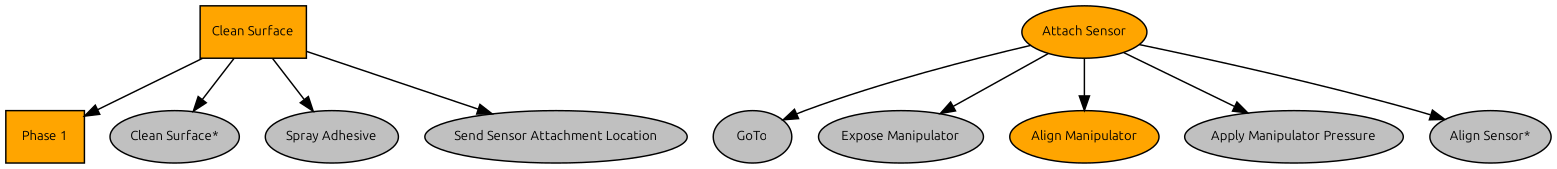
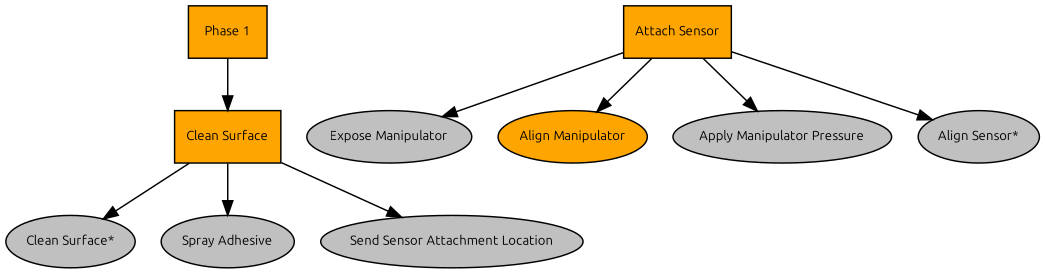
(1084, 32) -> (678, 32)
(150, 84) -> (228, 77)
(753, 137) -> none
